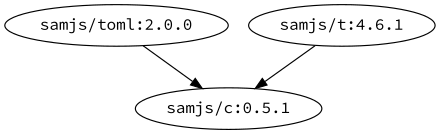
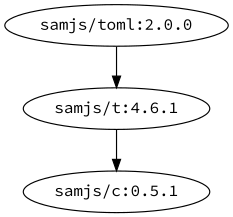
(168, 64) -> (117, 61)
